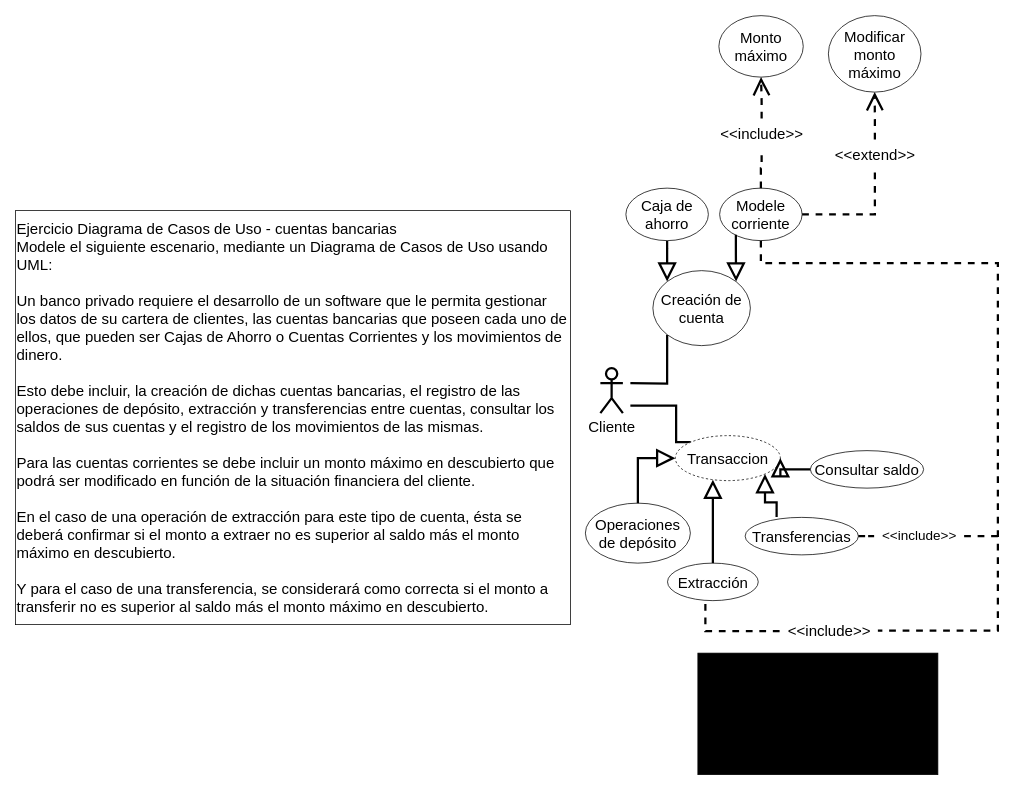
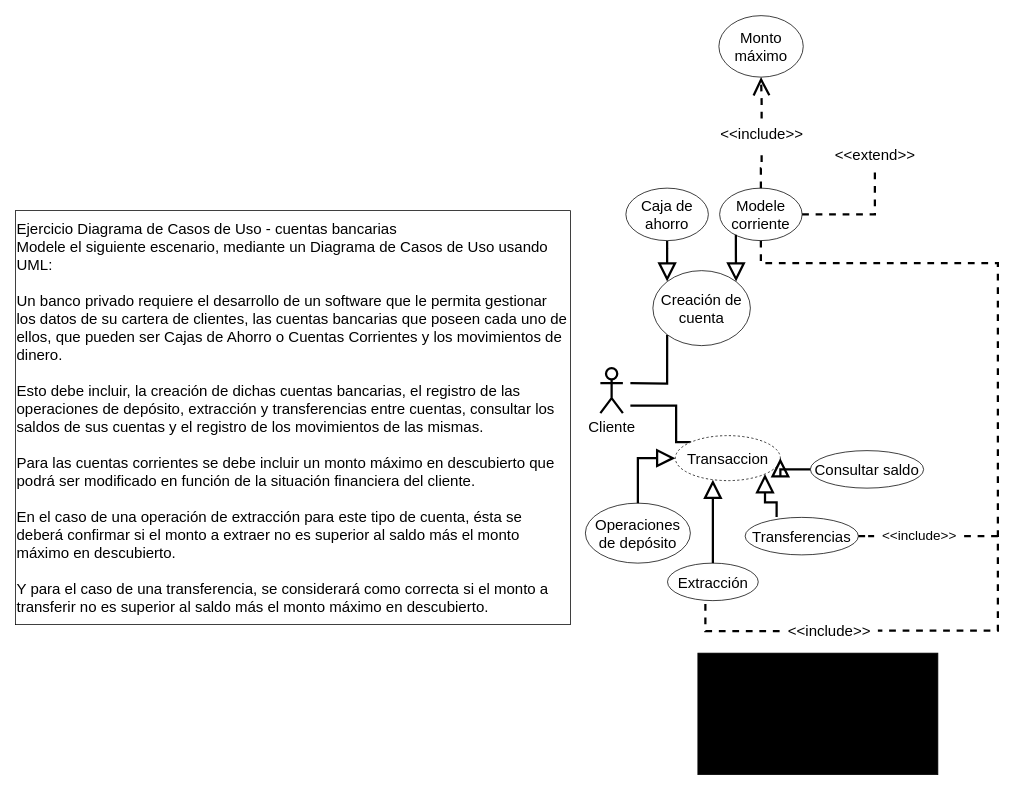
(875, 54) -> none
(875, 118) -> none
